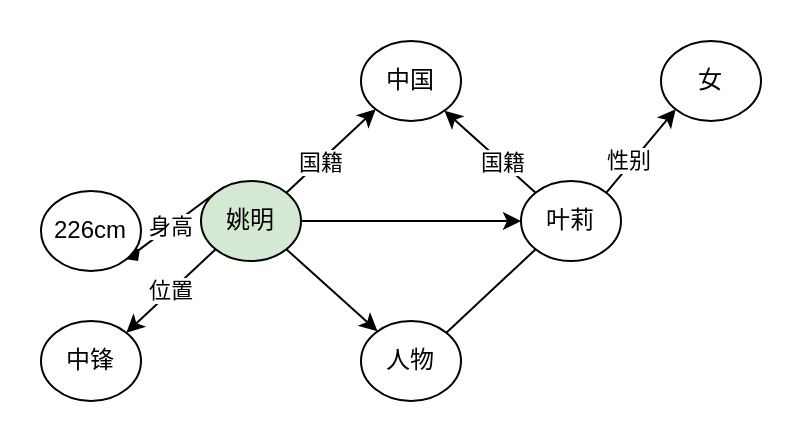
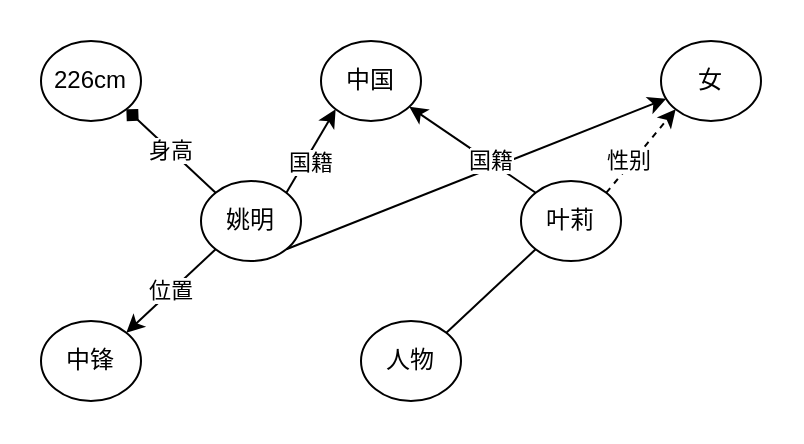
(411, 81) -> (371, 81)
(654, 135) -> (654, 135)
(251, 221) -> (251, 221)
(437, 221) -> none
(91, 231) -> (91, 81)
(327, 286) -> (577, 134)
